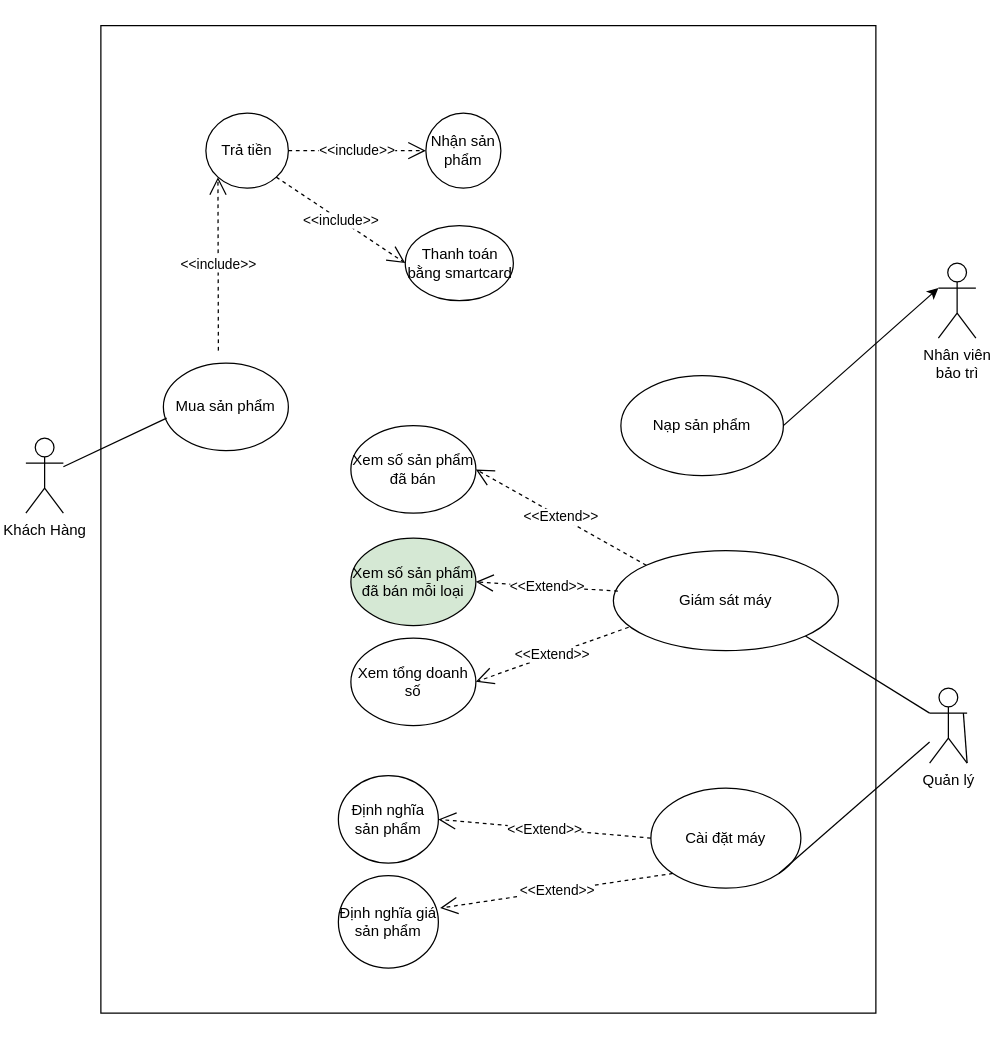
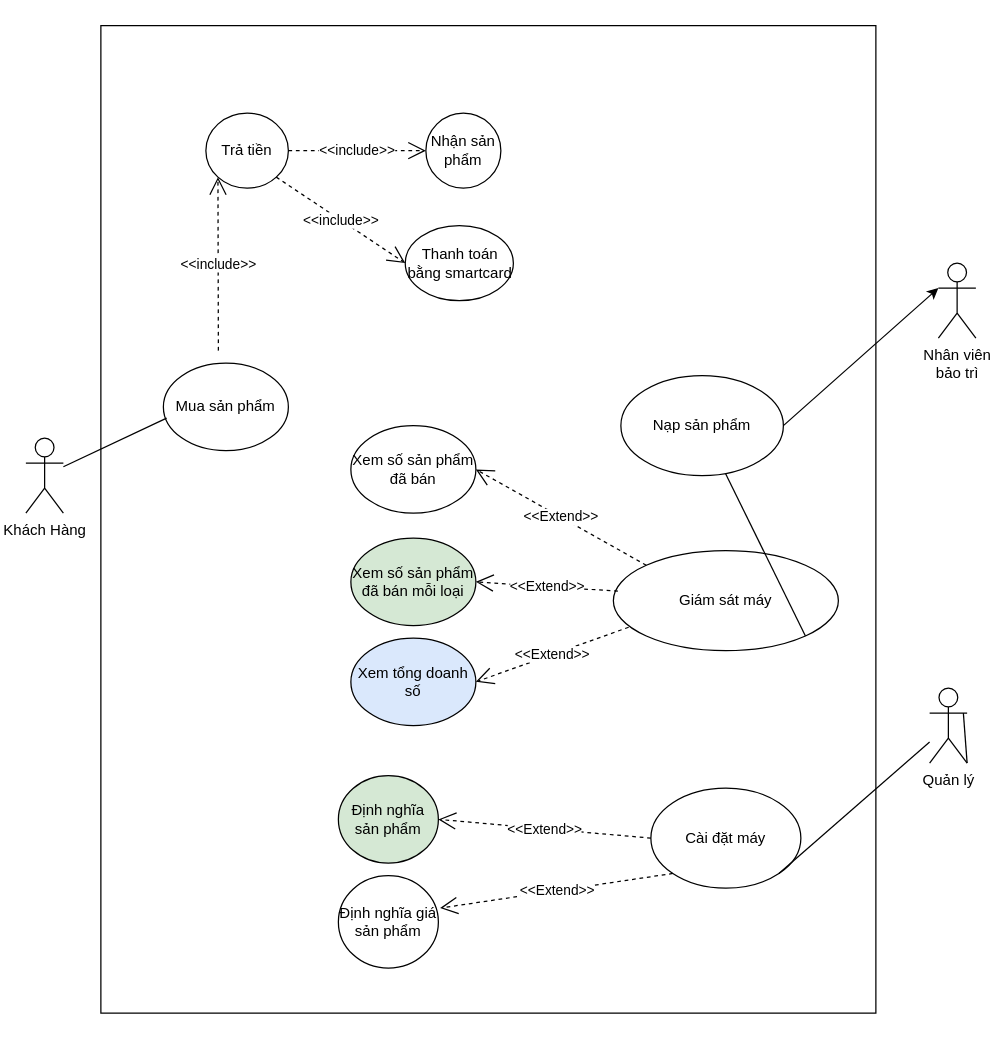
(866, 674) -> (765, 555)
(413, 682) -> (413, 682)
(388, 819) -> (388, 819)
